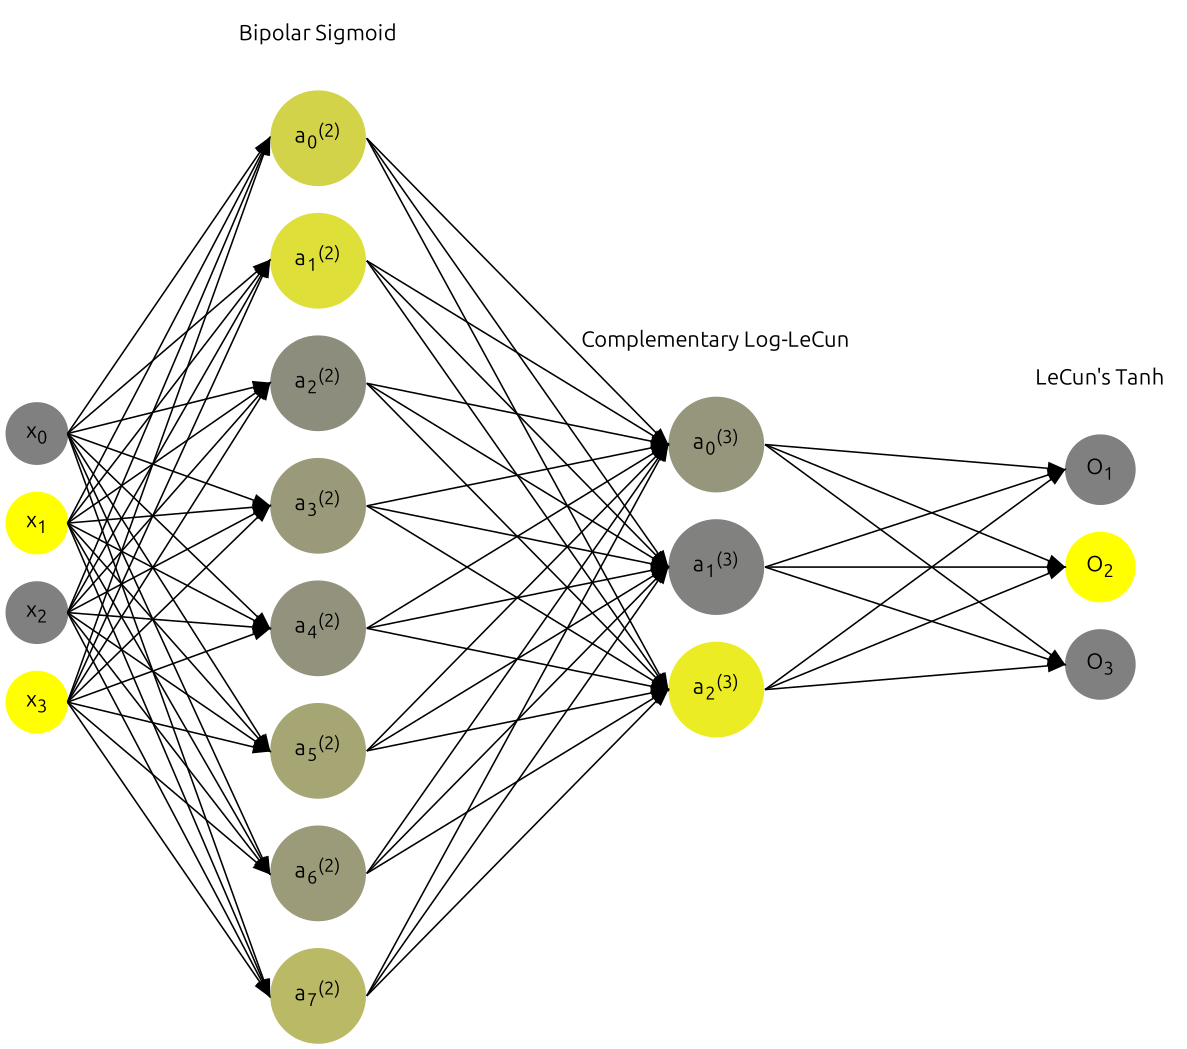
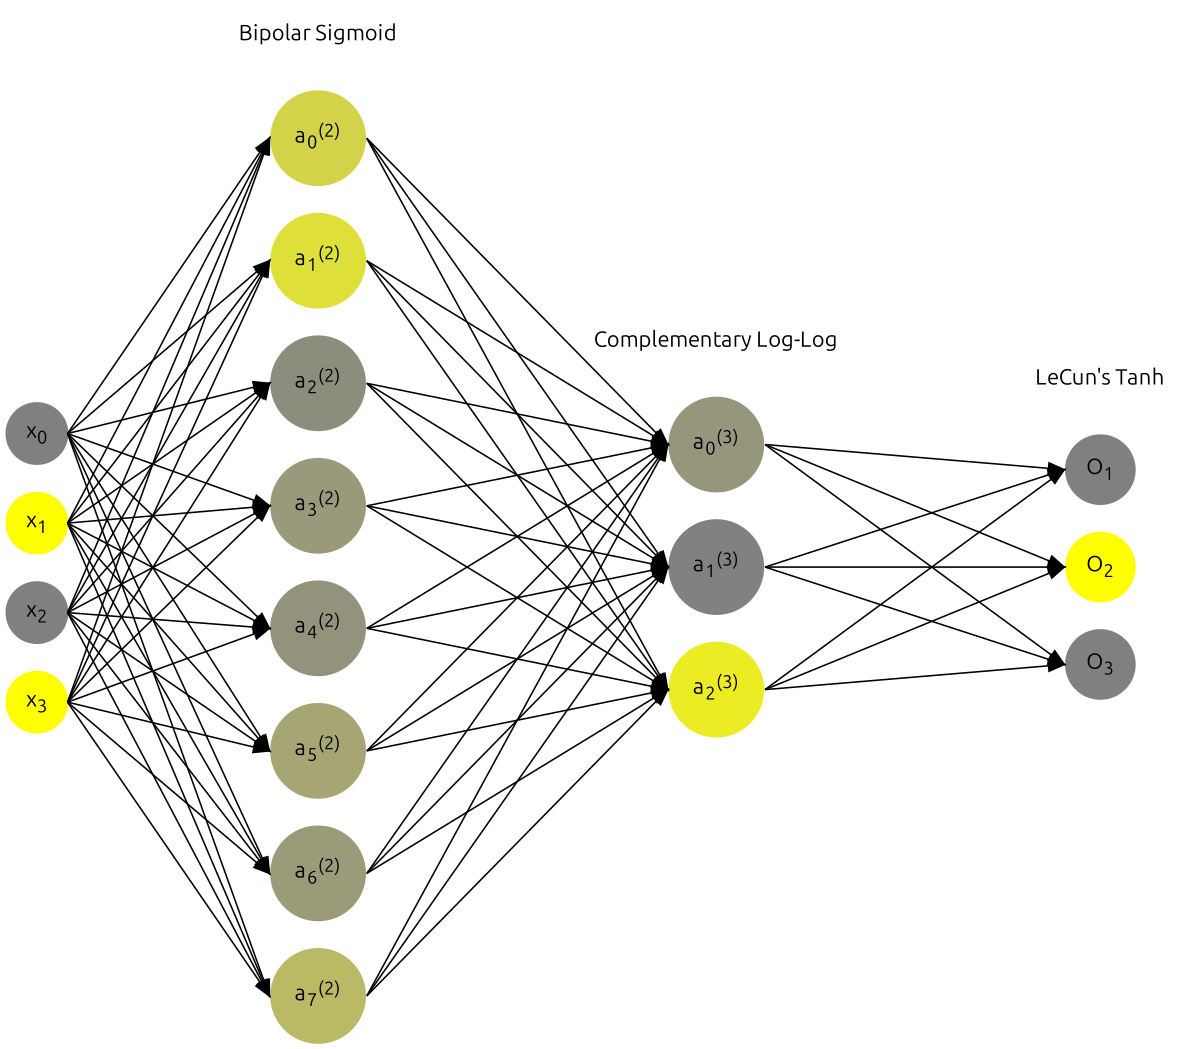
(716, 341) -> (716, 341)
